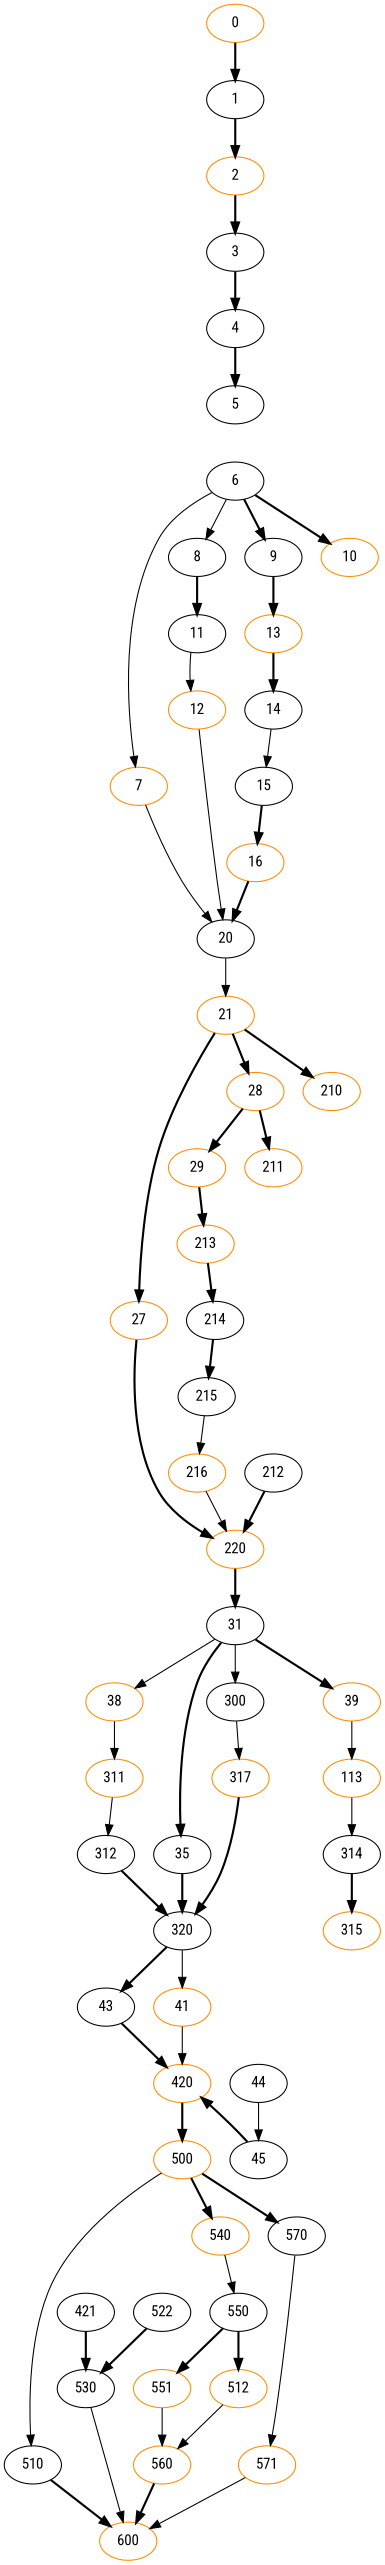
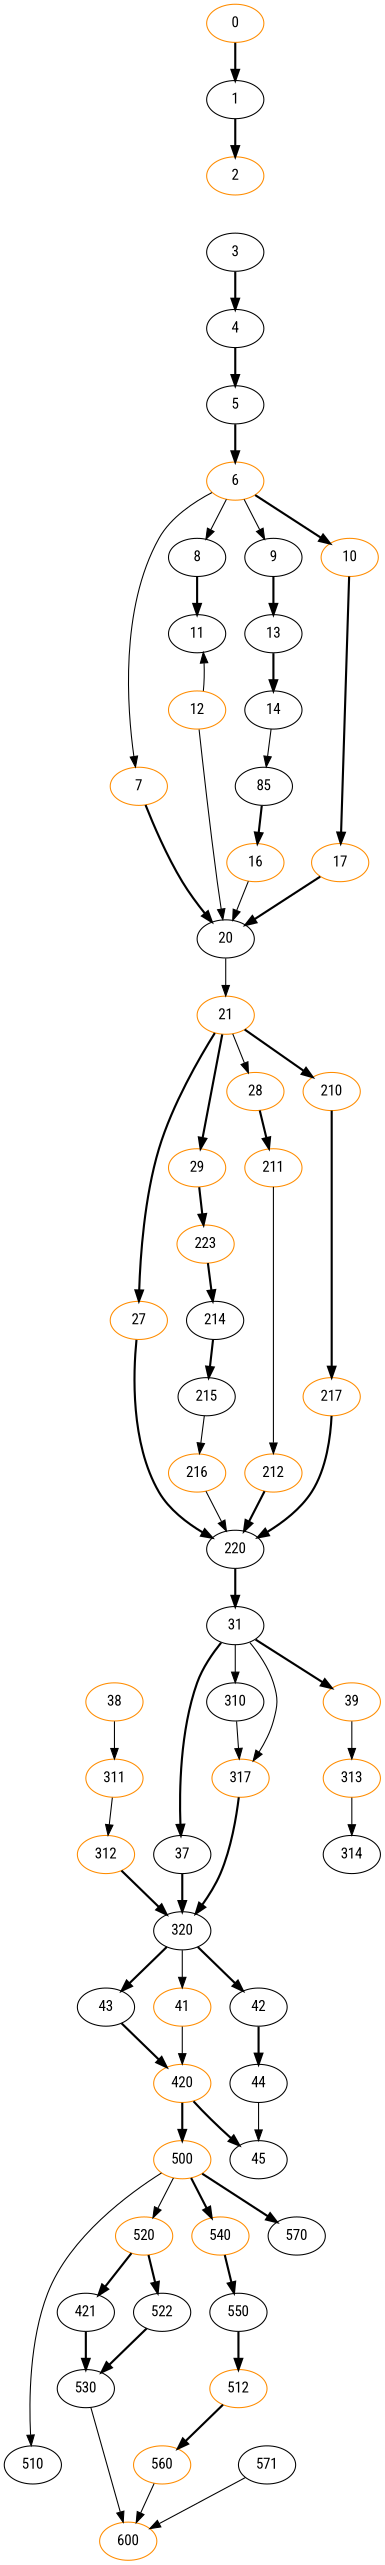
(235, 209) -> none
none -> (235, 438)
(235, 481) -> (235, 481)
(252, 514) -> (252, 514)
(273, 634) -> (273, 634)
(190, 666) -> (204, 677)
(264, 786) -> (264, 786)
(171, 862) -> (171, 862)
none -> (340, 863)
(243, 896) -> (243, 896)
(239, 1048) -> (239, 1048)
(230, 1125) -> (212, 1086)
(206, 1244) -> (206, 1244)
none -> (273, 1315)
none -> (332, 1397)
(273, 1473) -> (273, 1473)
(235, 1549) -> (235, 1549)
(180, 1661) -> (276, 1696)
(235, 1702) -> (235, 1702)
(352, 1778) -> (352, 1778)
(106, 1855) -> (106, 1855)
(182, 1855) -> (182, 1855)
(352, 1931) -> none
none -> (259, 2007)
(229, 2123) -> (212, 2120)
none -> (144, 2236)
(228, 2269) -> (228, 2269)
(285, 2346) -> none
(162, 2389) -> none
(204, 2423) -> (204, 2423)
(267, 2465) -> (267, 2465)
(147, 2498) -> (147, 2498)
(76, 2500) -> none
